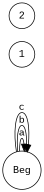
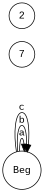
(22, 54) -> (22, 54)
